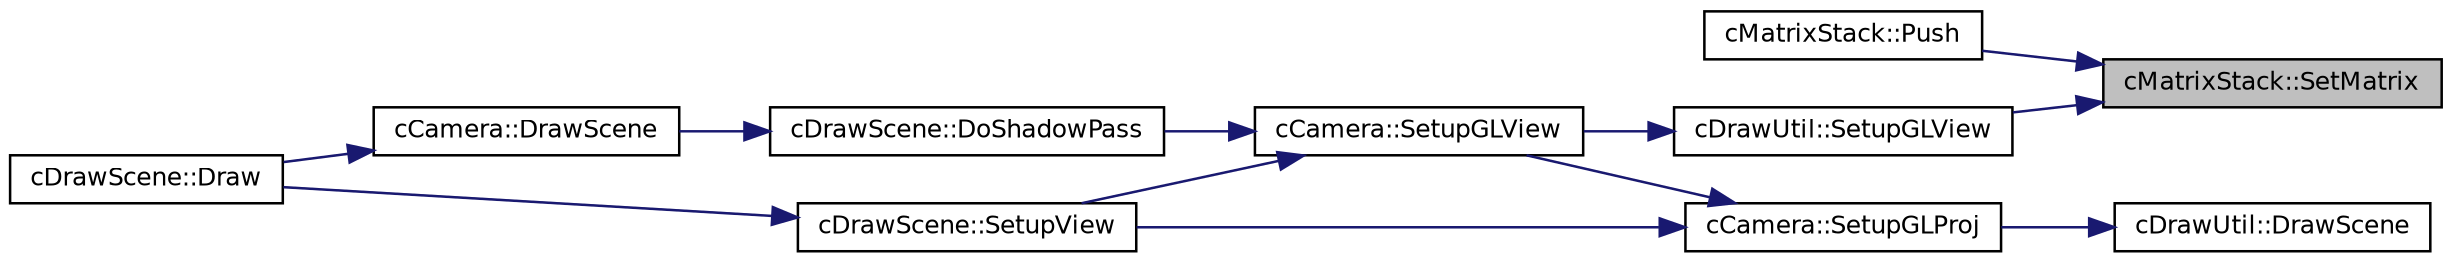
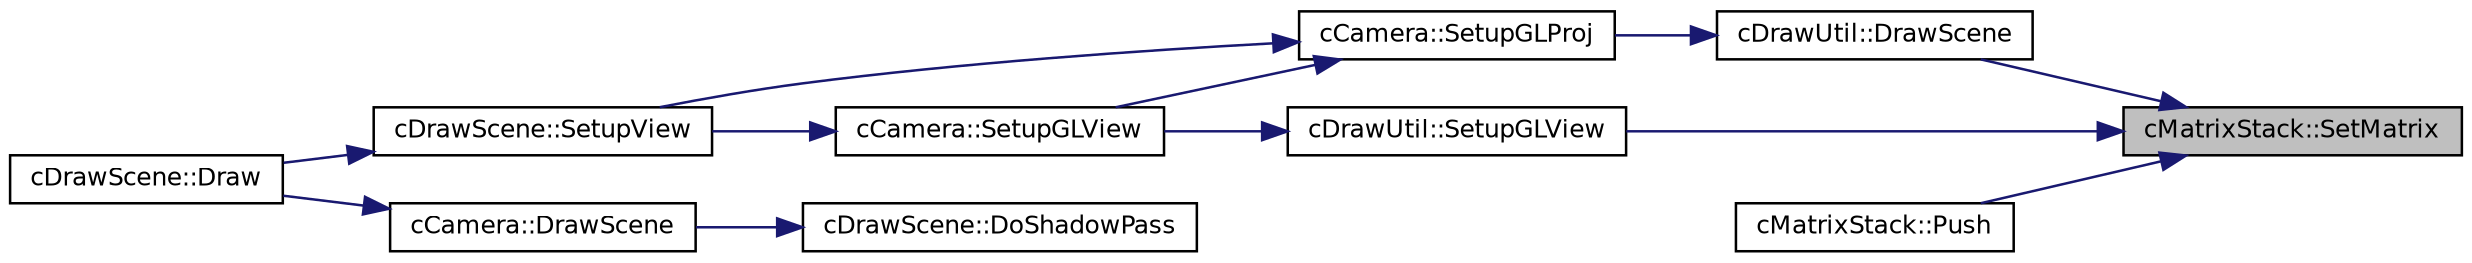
none -> (2071, 80)
(1197, 131) -> none
